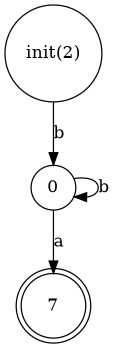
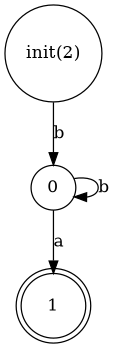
(53, 306) -> (53, 306)
